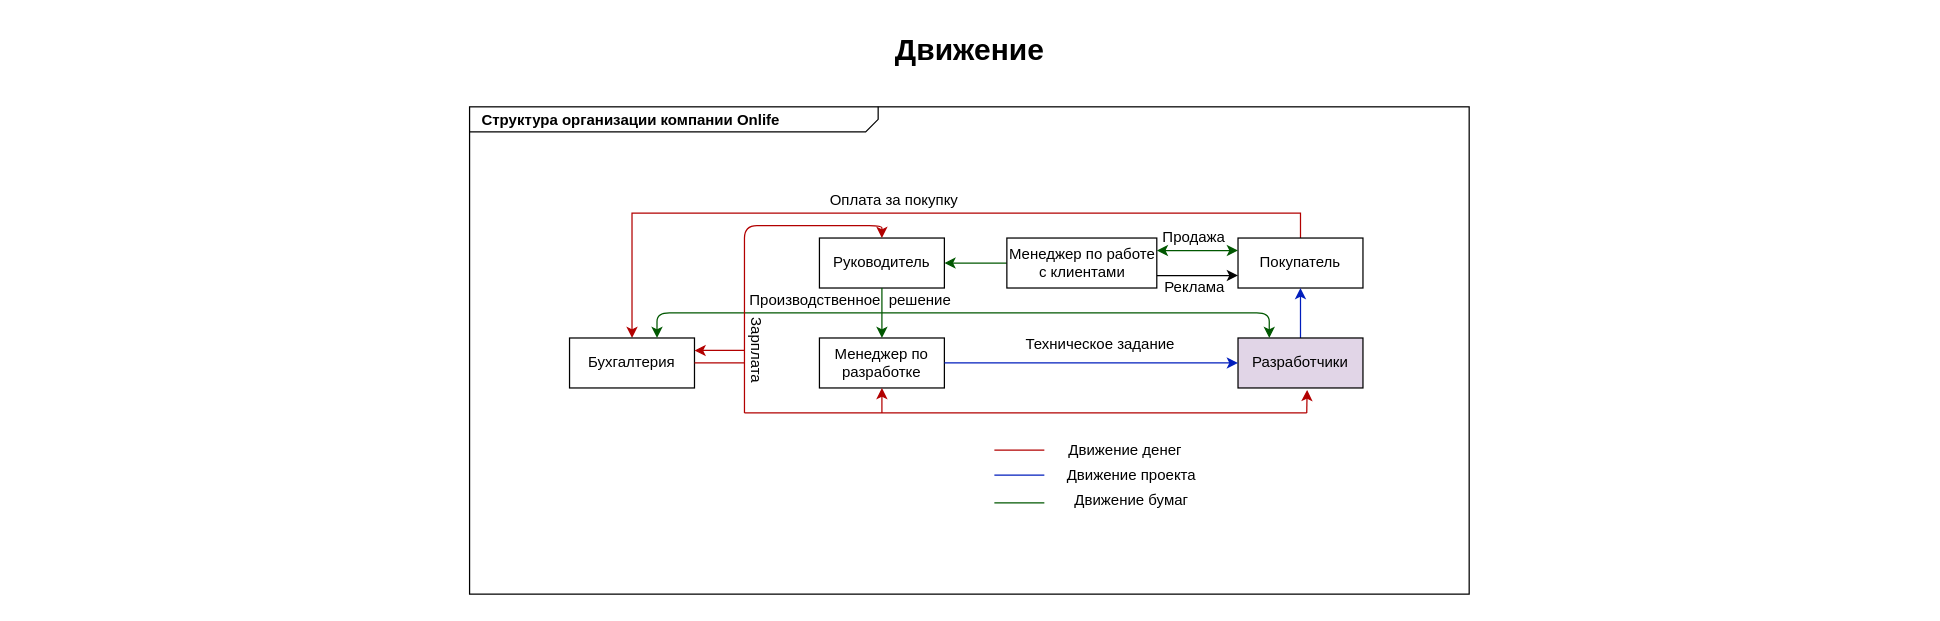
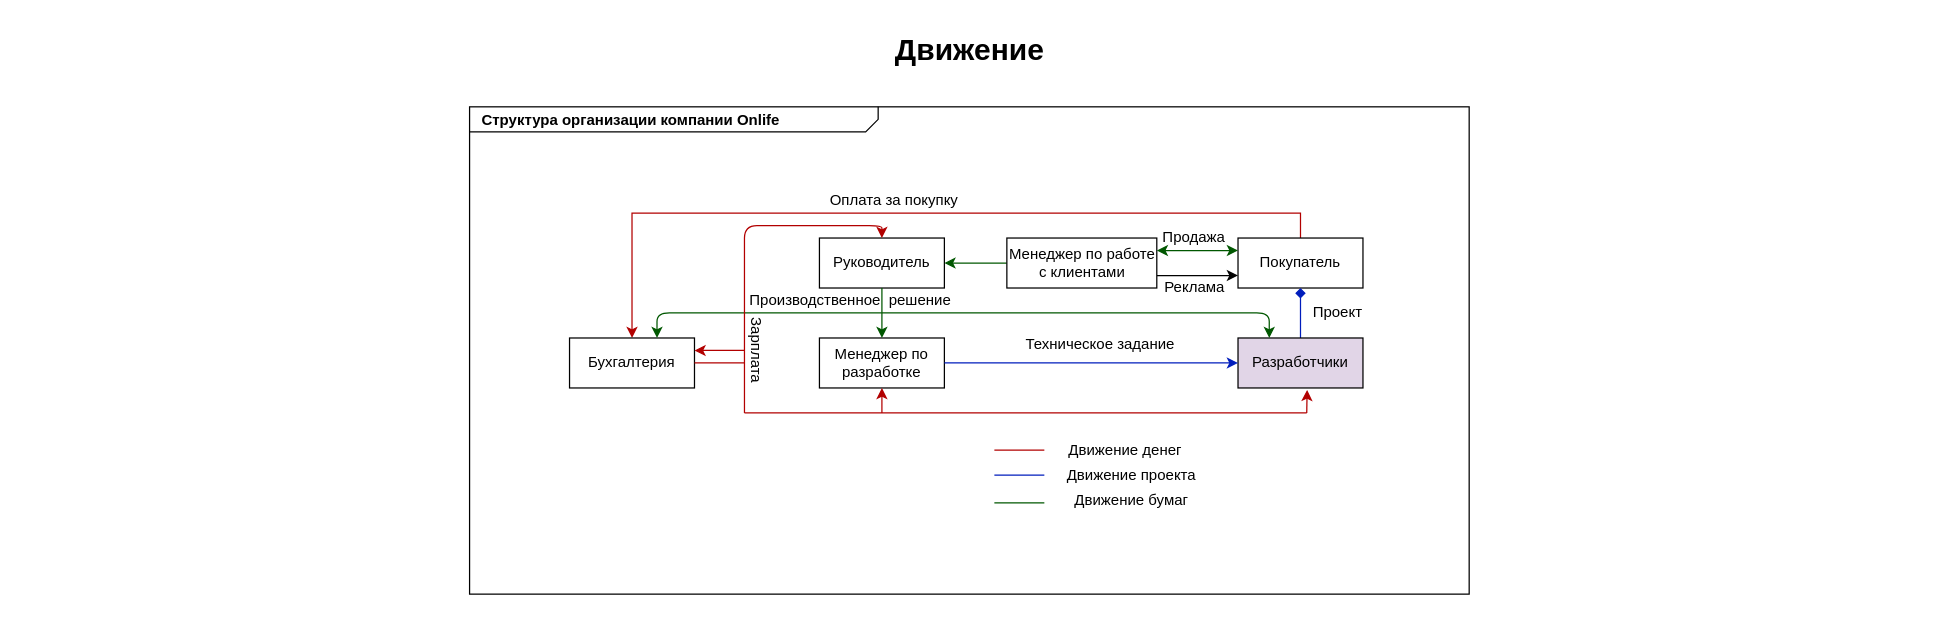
(1301, 298) -> (1301, 299)
none -> (1338, 313)
